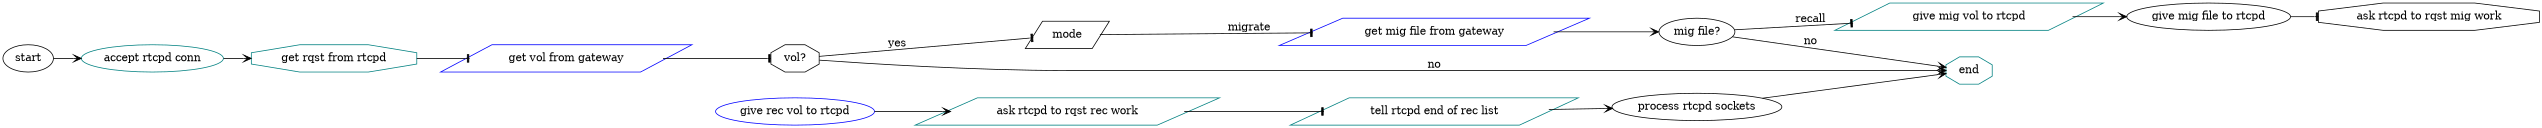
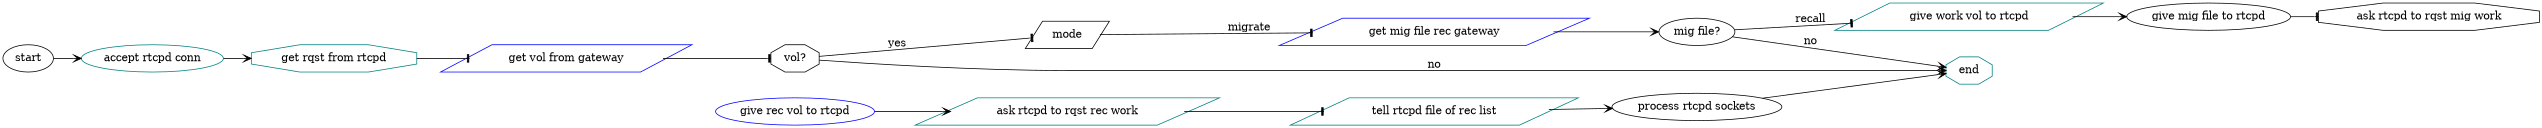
(1969, 17) -> (1969, 17)
(1434, 32) -> (1434, 32)
(1434, 111) -> (1434, 111)
